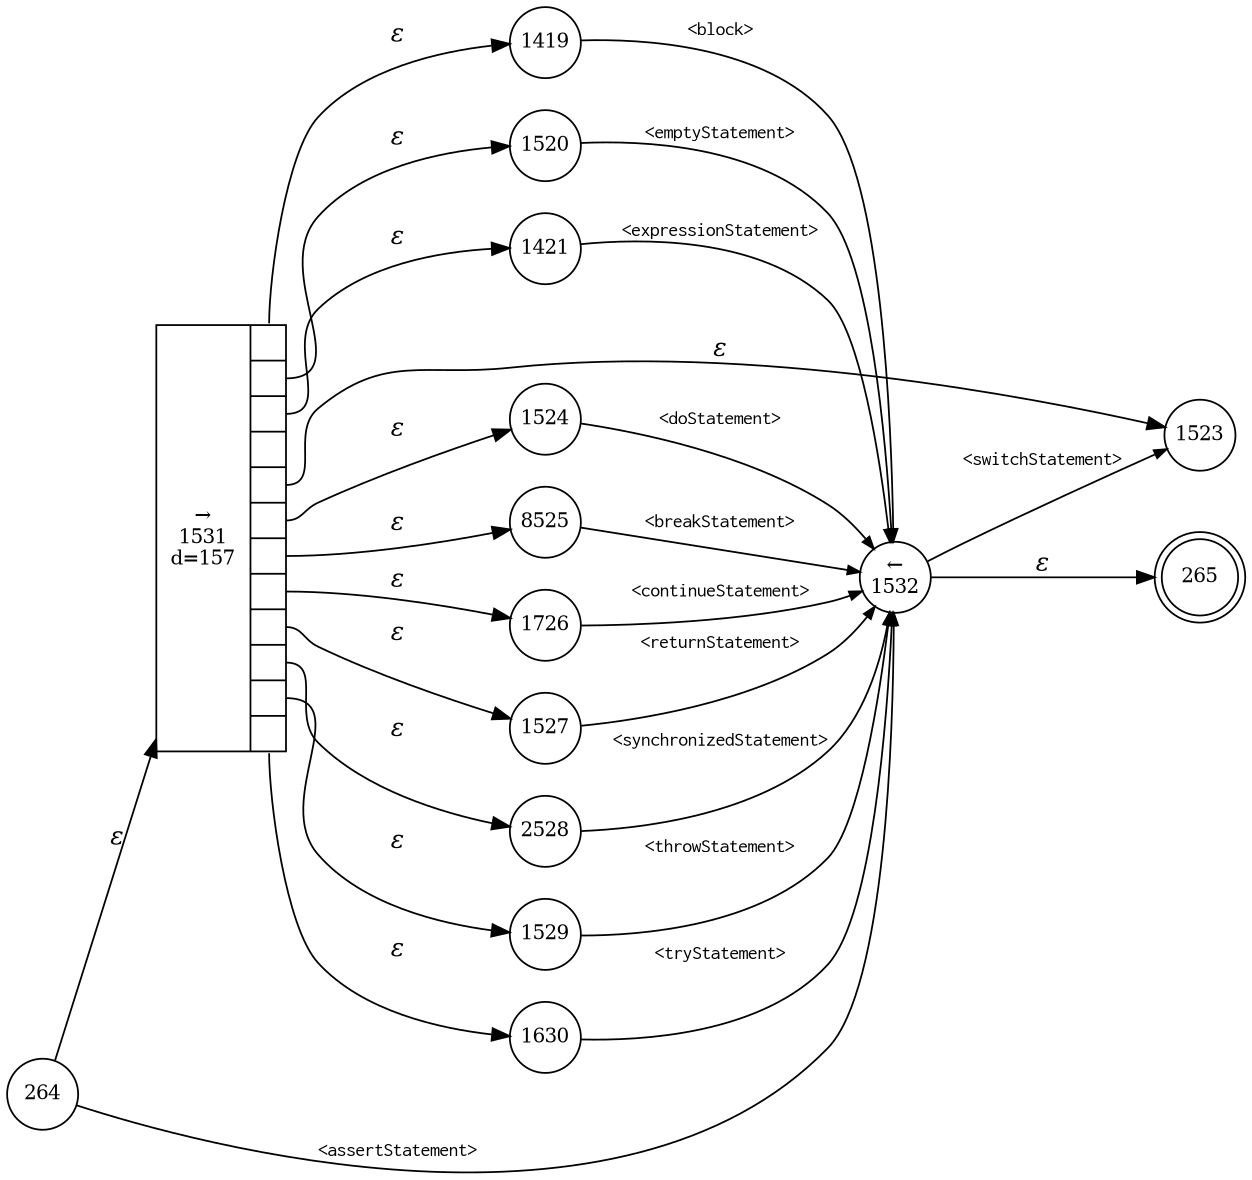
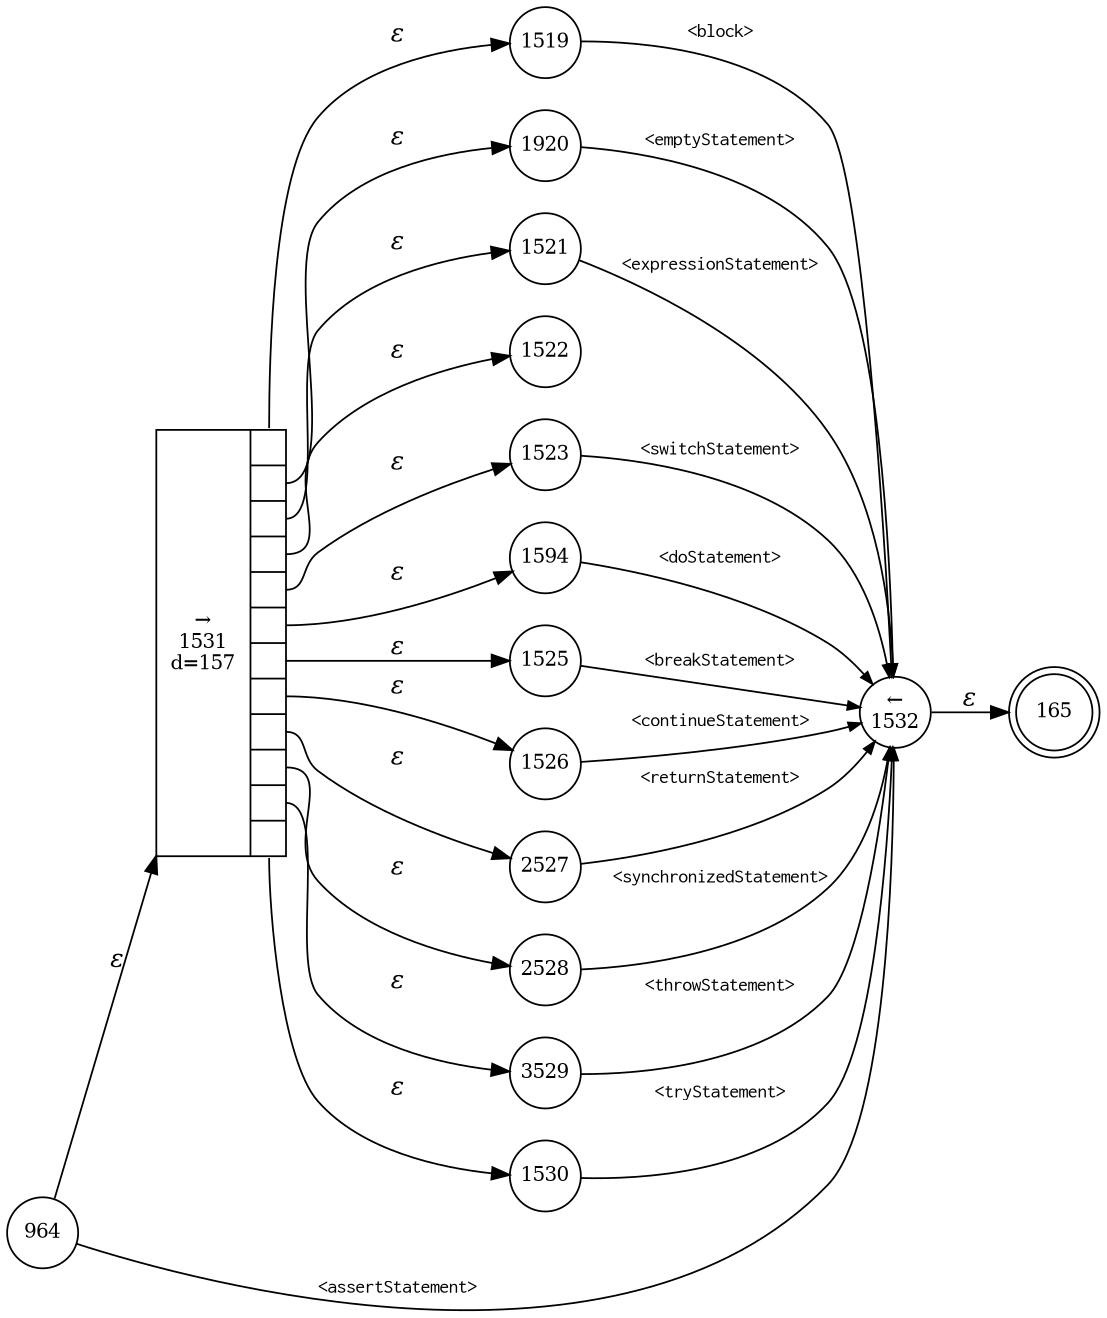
(545, 43) -> (545, 43)
(545, 146) -> (545, 146)
(545, 249) -> (545, 249)
none -> (545, 352)
(545, 419) -> (545, 558)
(1041, 507) -> (776, 505)
(545, 522) -> (545, 661)
(1200, 577) -> (1054, 712)
(545, 625) -> (545, 764)
(545, 728) -> (545, 867)
(545, 934) -> (545, 1073)
(545, 1037) -> (545, 1176)
(43, 1094) -> (43, 1233)
